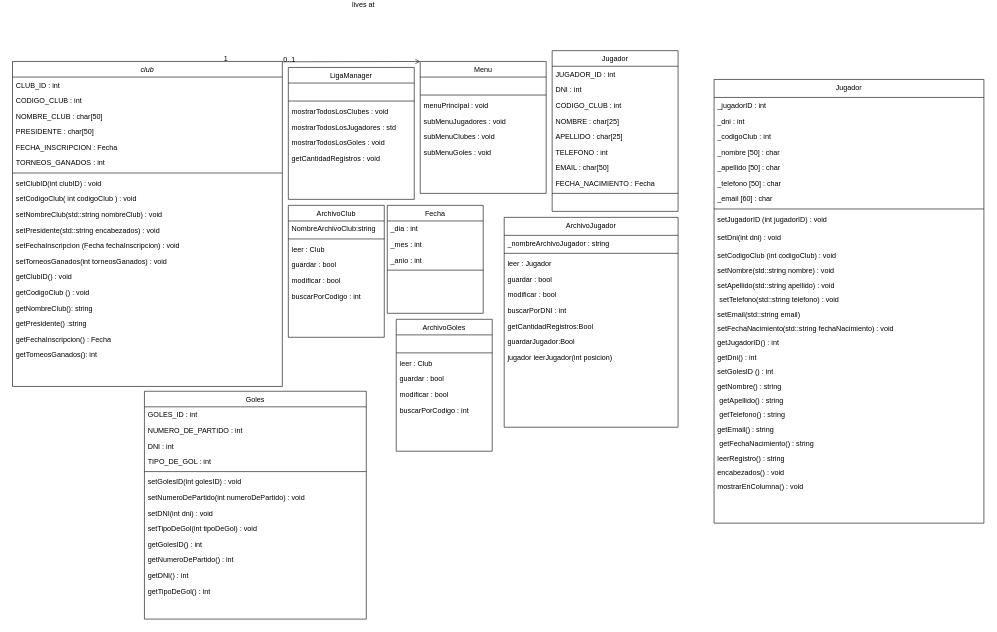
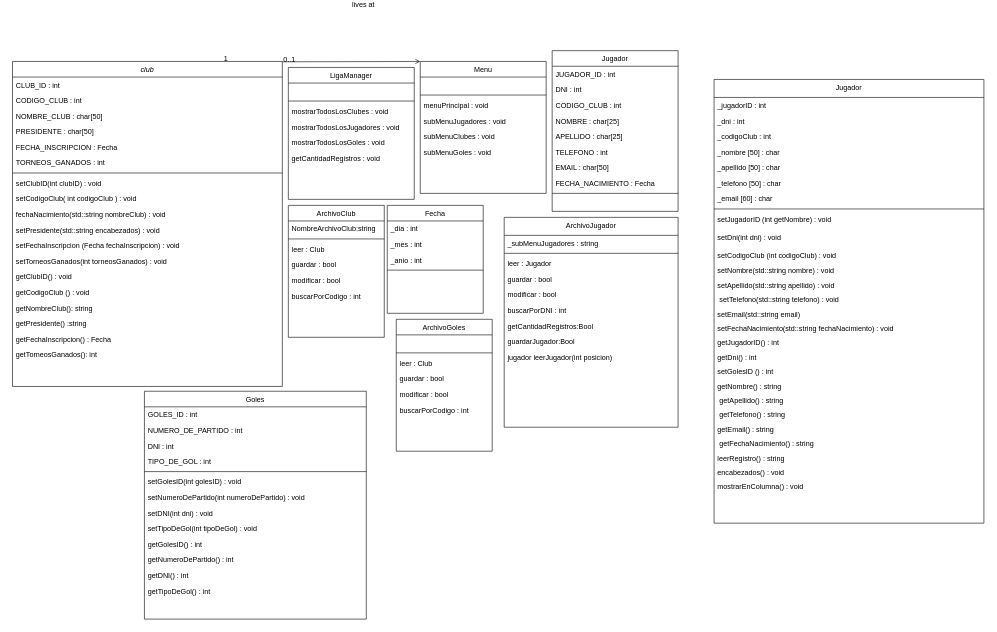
(349, 127) -> (350, 127)
(95, 215) -> (98, 215)
(782, 220) -> (782, 220)
(563, 244) -> (556, 244)
